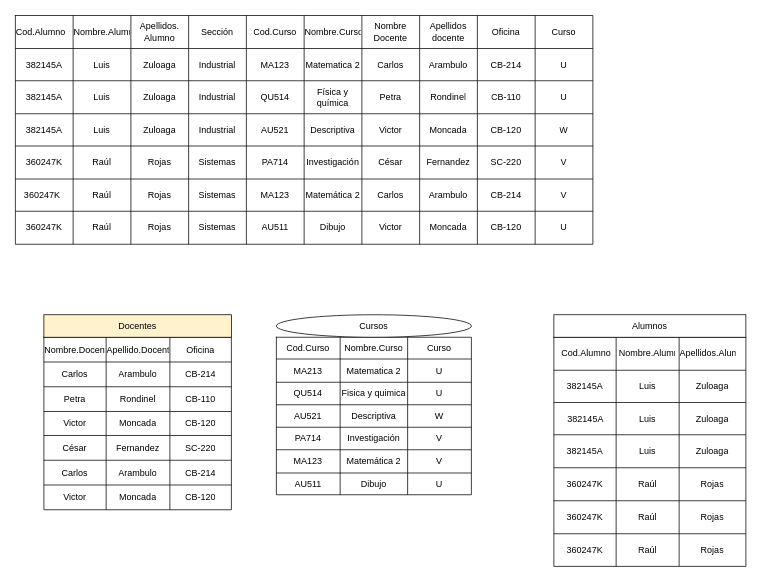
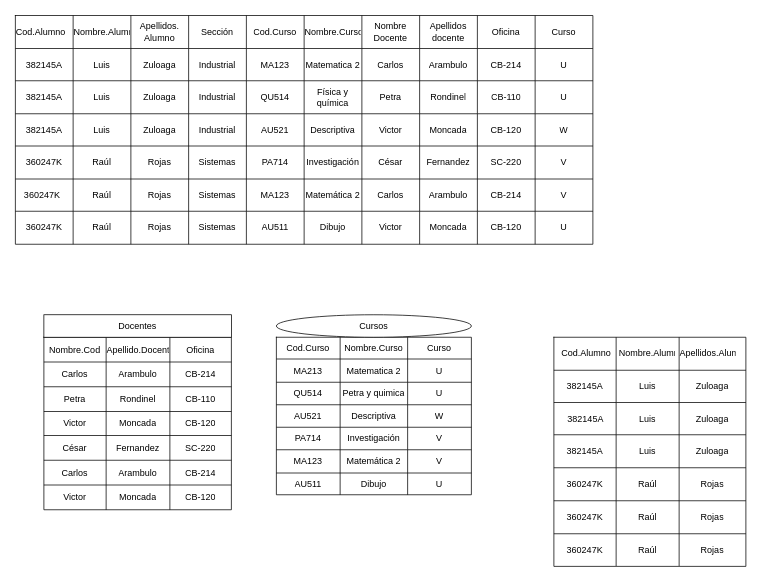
(138, 326) -> (138, 326)
(650, 326) -> none
(75, 350) -> (75, 350)
(374, 393) -> (374, 393)
